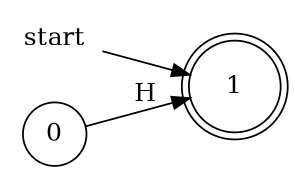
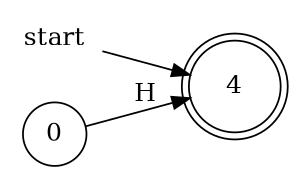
(235, 86) -> (235, 86)
